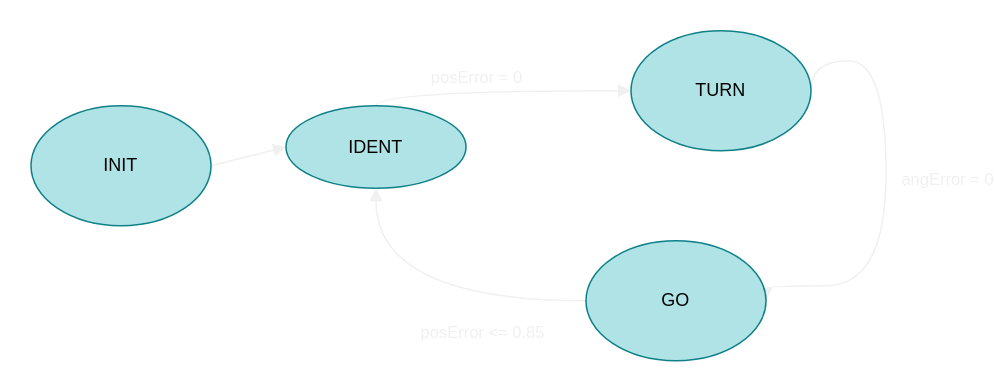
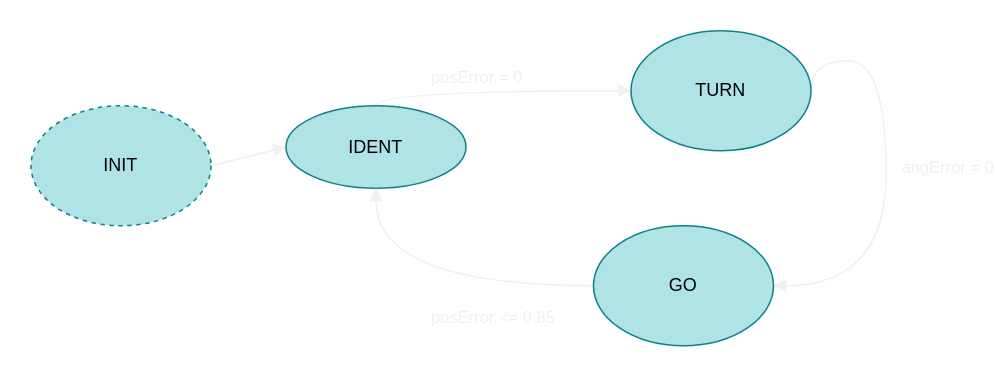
(121, 166) -> (121, 166)
(676, 301) -> (683, 286)
